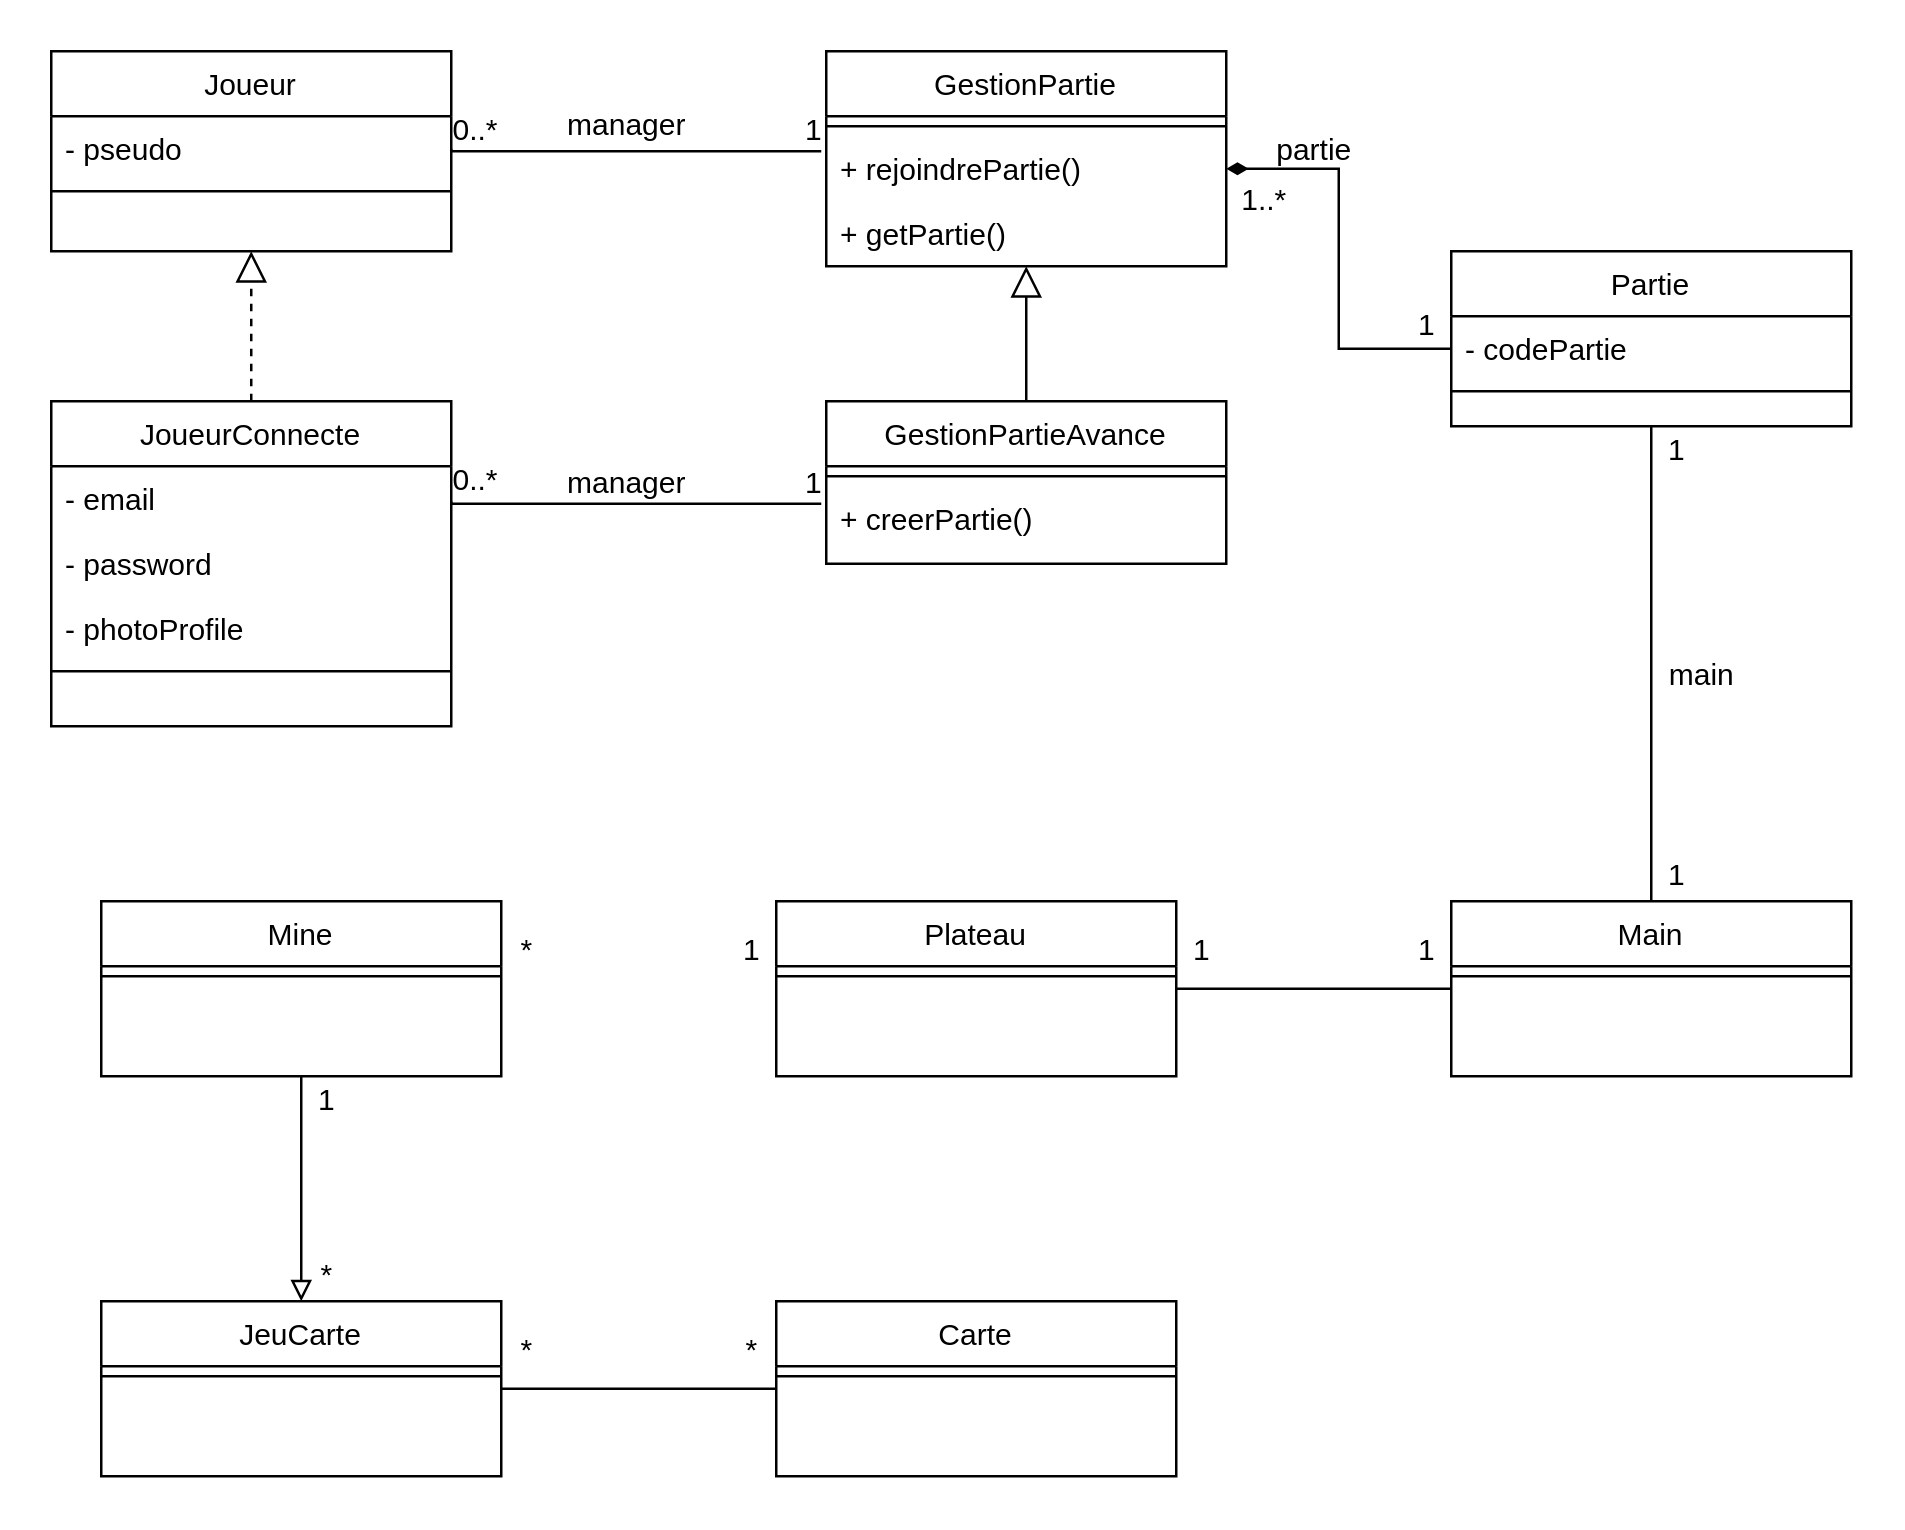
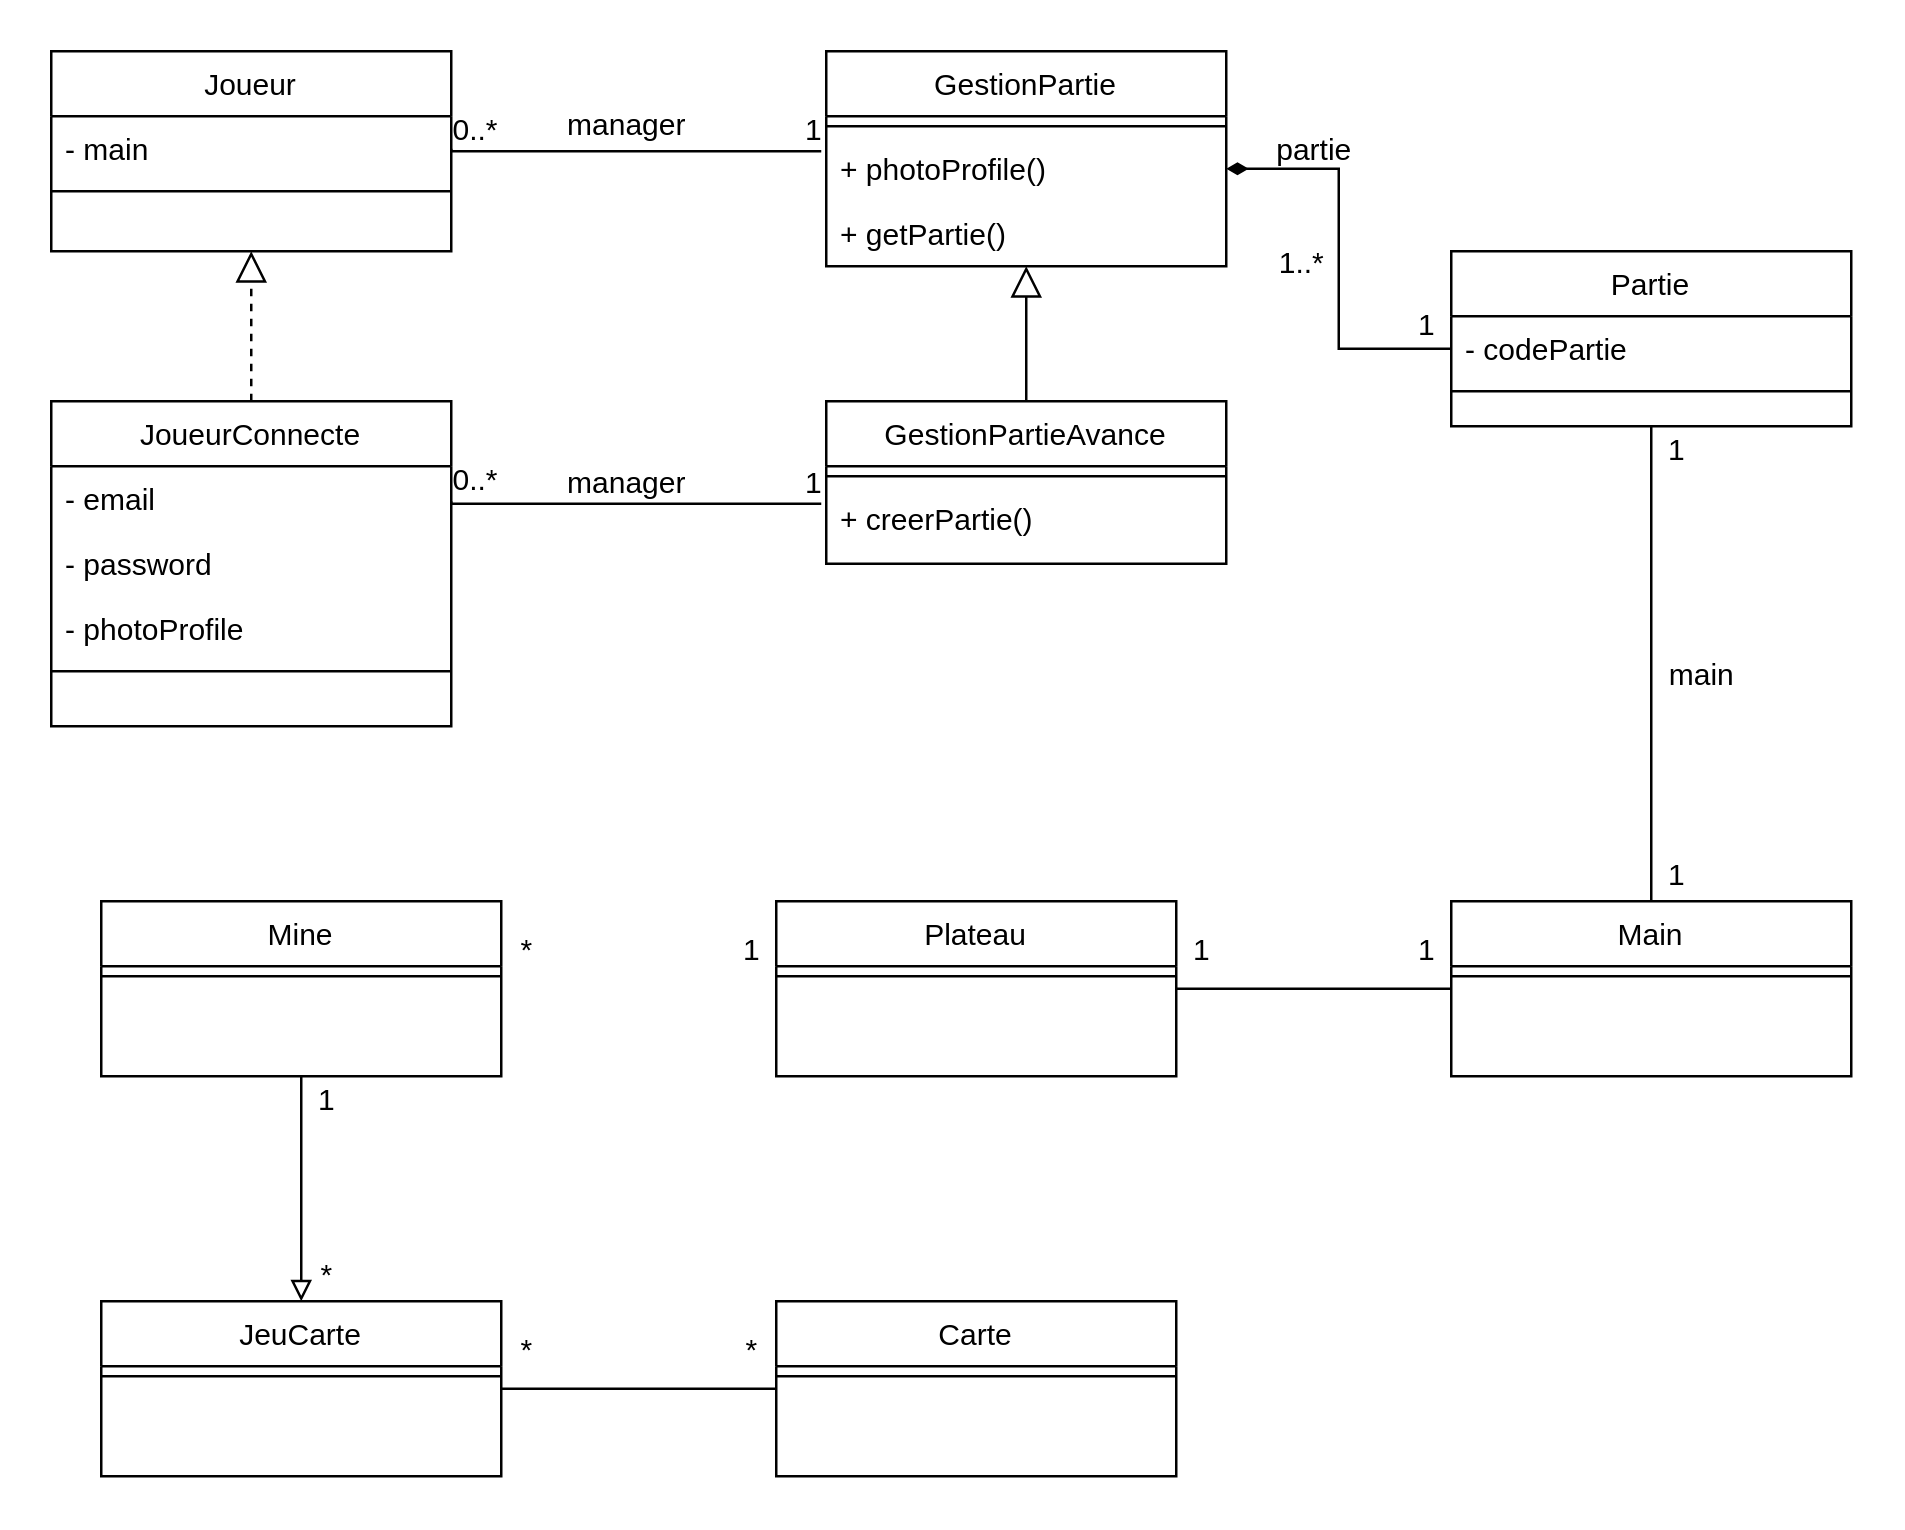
(128, 150) -> (108, 150)
(988, 170) -> (963, 170)
(1264, 201) -> (1301, 264)
